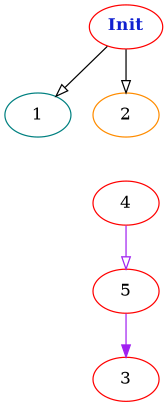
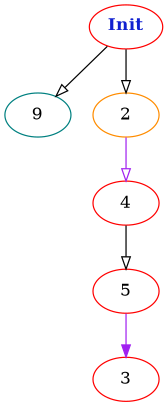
(38, 115) -> (38, 115)
none -> (126, 153)
(126, 241) -> (126, 241)
